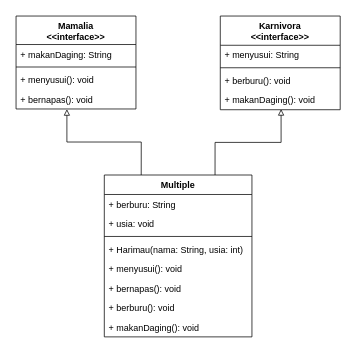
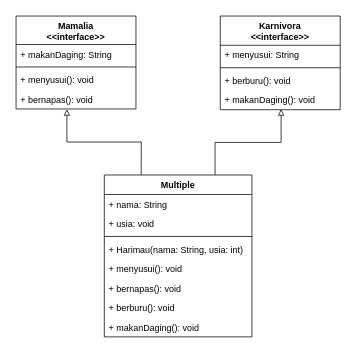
(147, 205) -> (139, 205)
